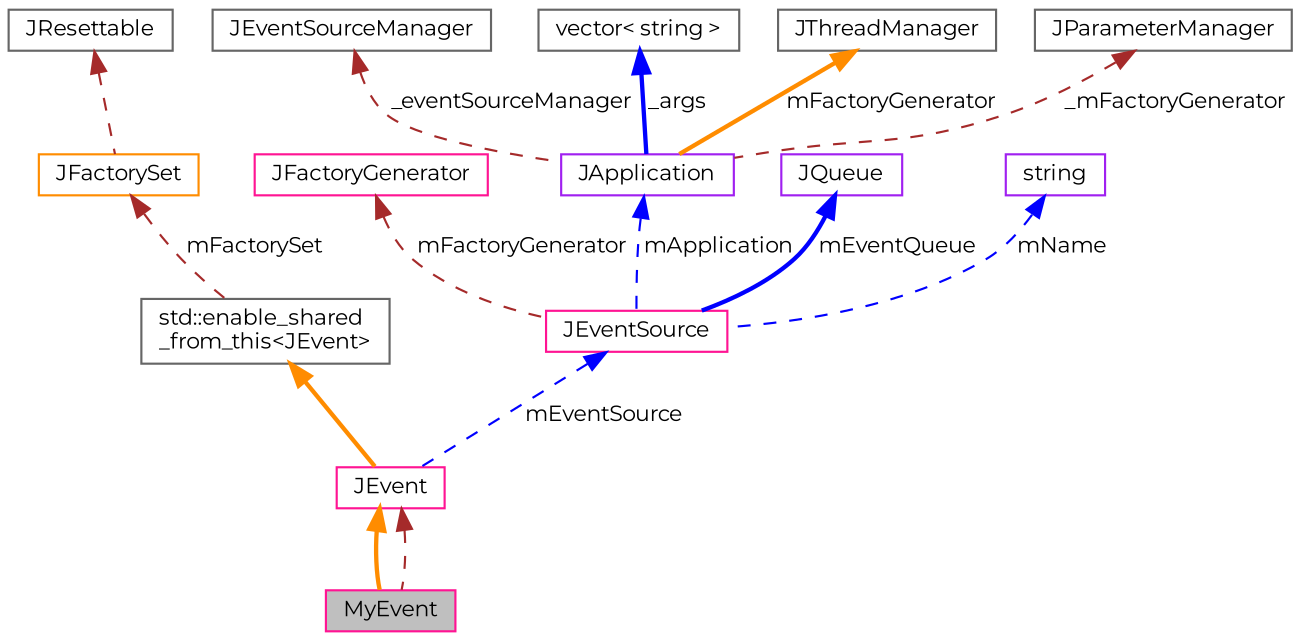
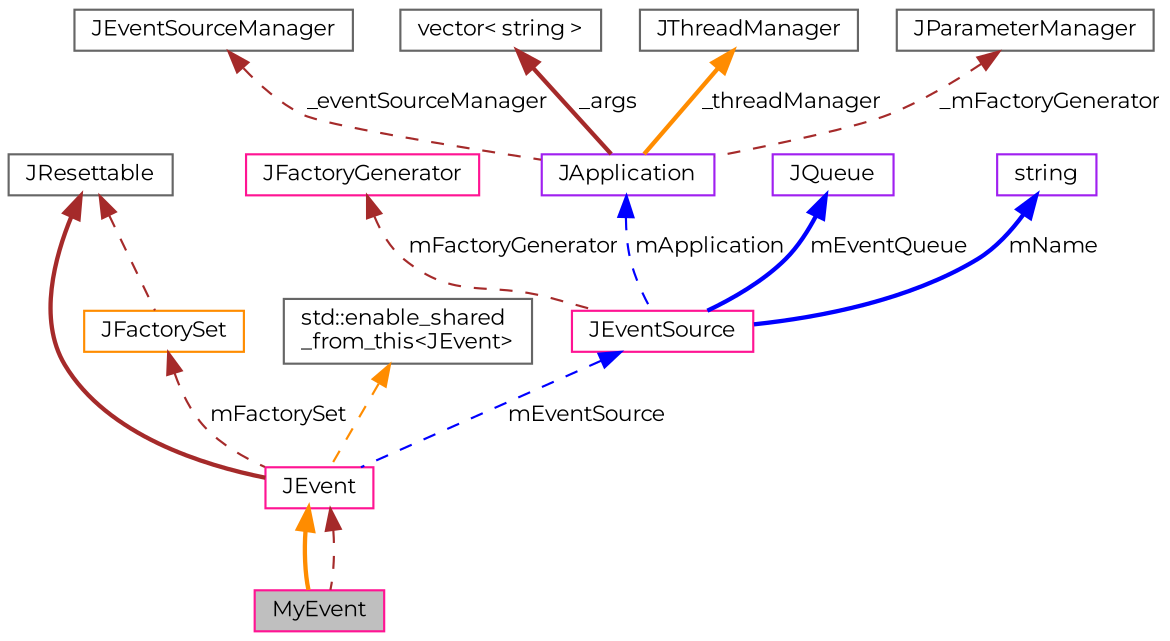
(889, 103) -> (789, 103)
(644, 114) -> (572, 111)
(182, 259) -> (209, 431)
(892, 299) -> (900, 294)
none -> (91, 397)
(340, 424) -> (355, 425)
